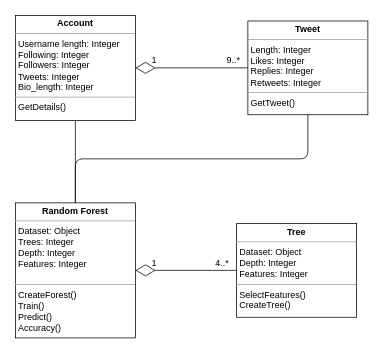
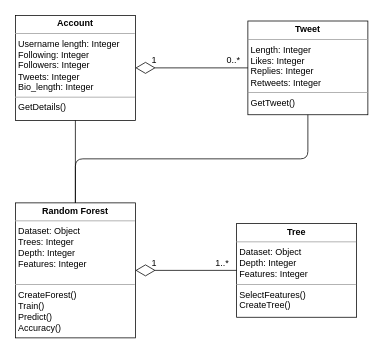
(235, 61) -> (235, 61)
(223, 263) -> (223, 263)
